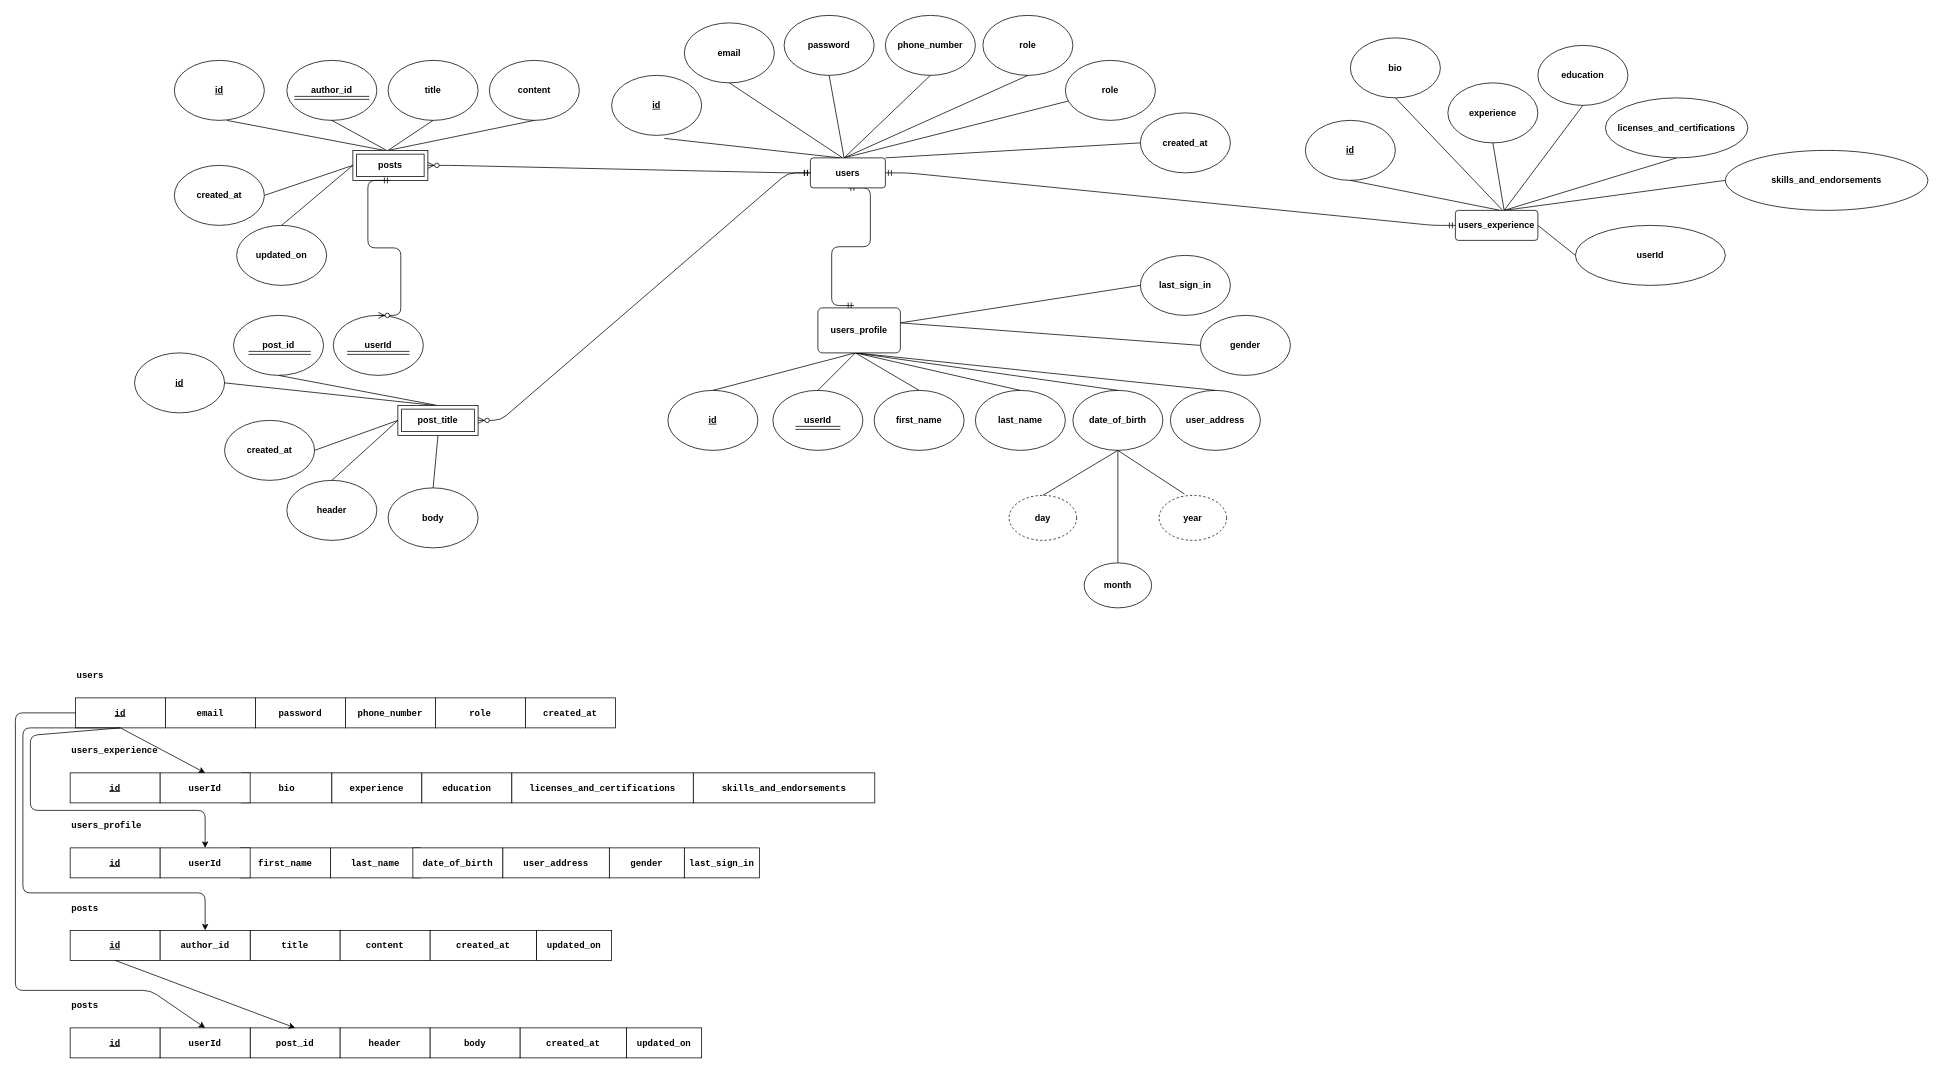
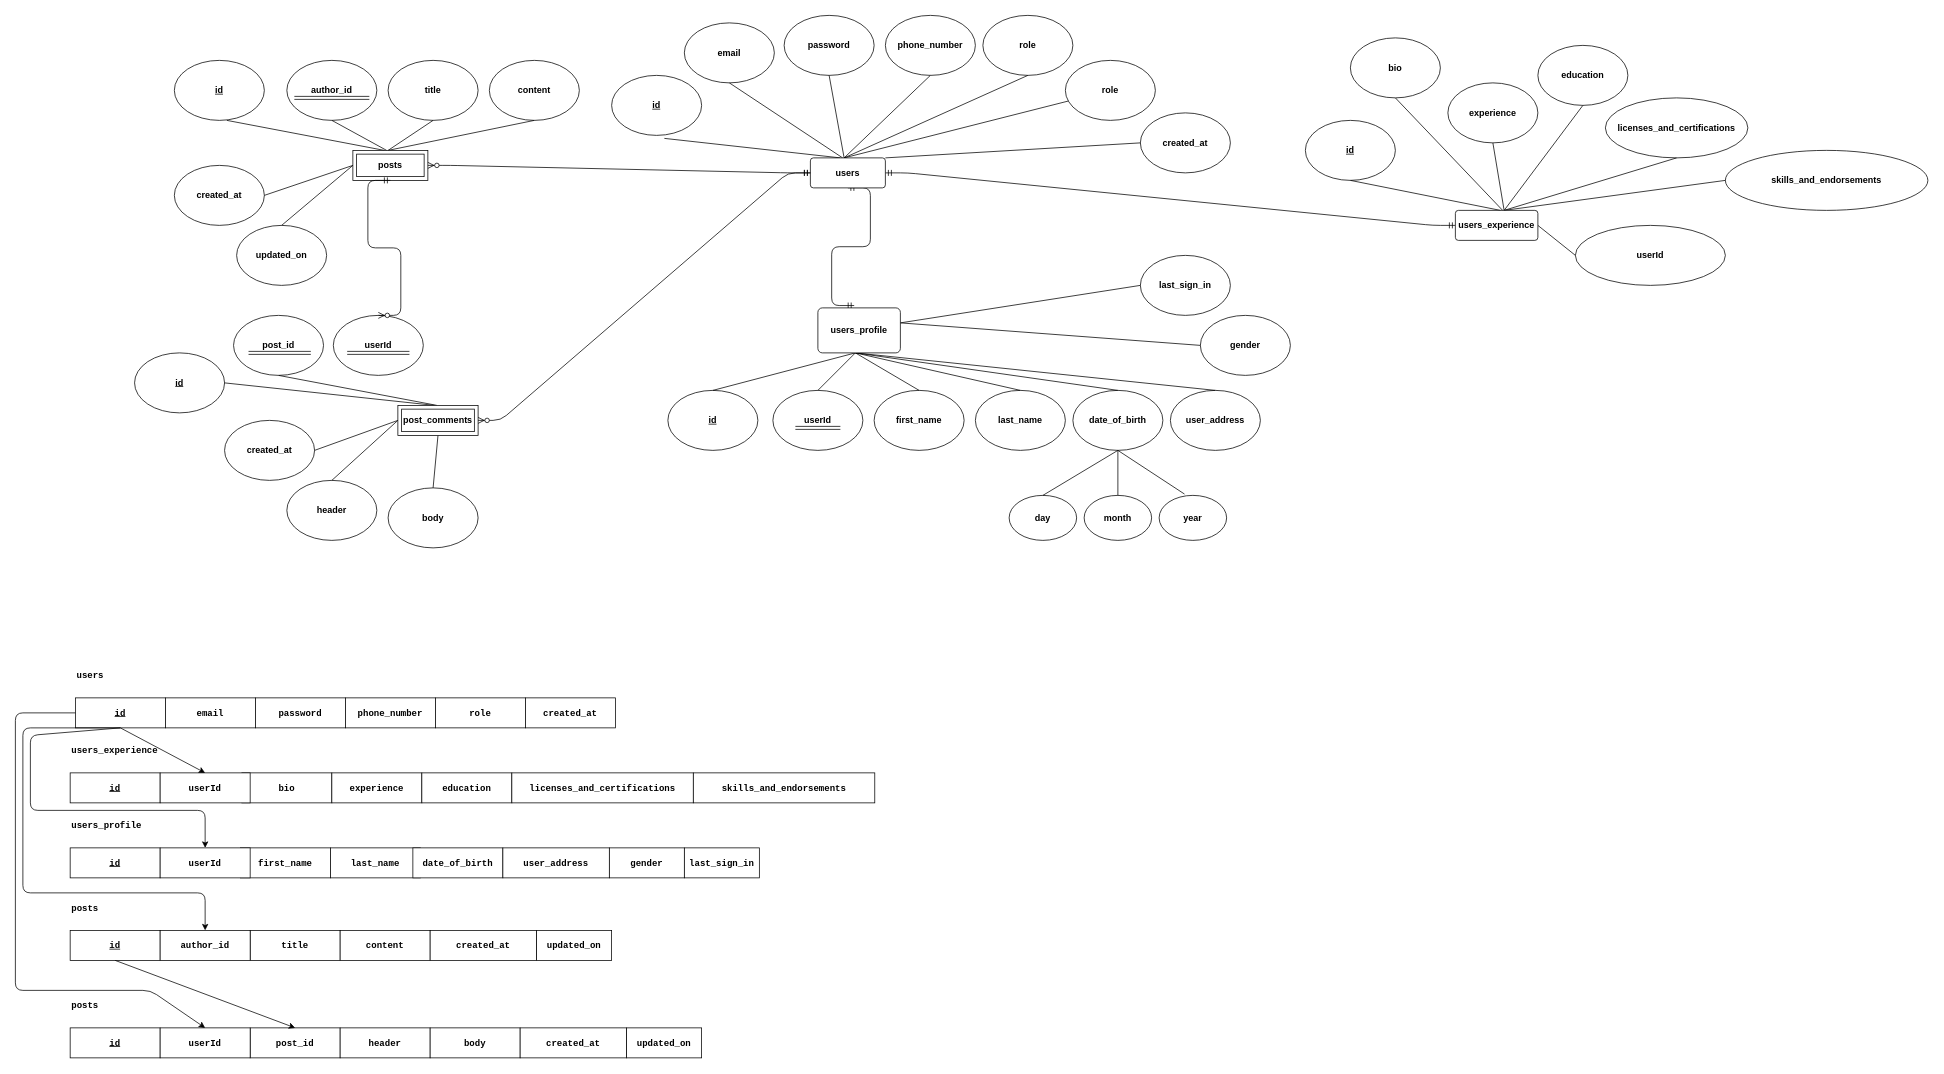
(438, 420) -> (438, 420)
(1043, 518) -> (1043, 518)
(1193, 518) -> (1193, 518)
(1118, 585) -> (1118, 518)
